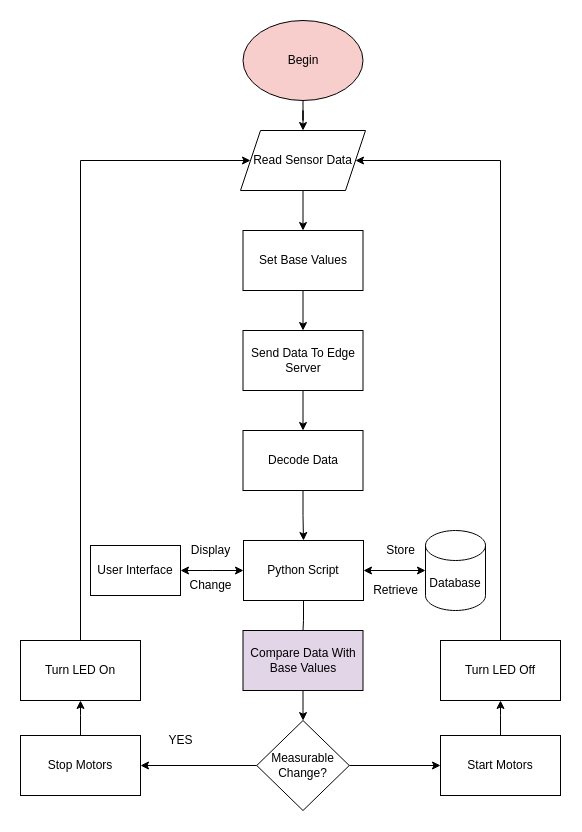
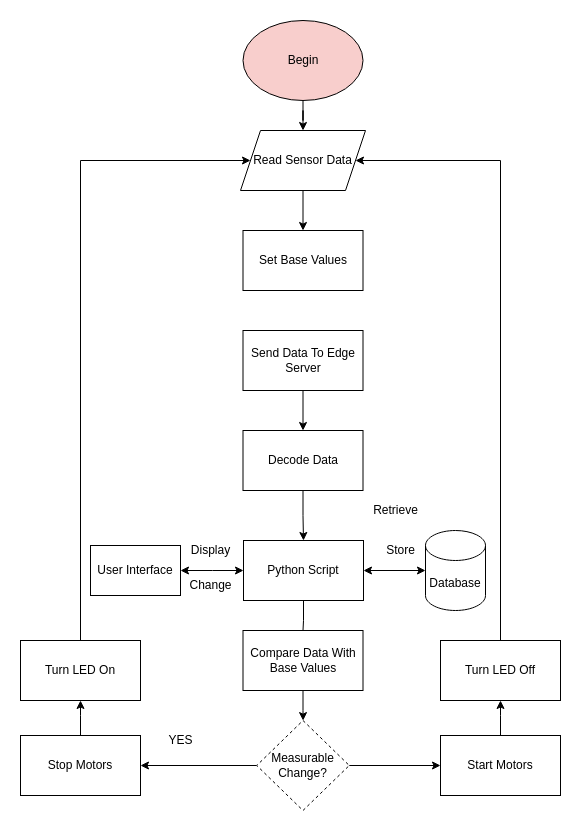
(303, 307) -> none
(396, 591) -> (396, 511)
(303, 661) -> (303, 661)
(303, 766) -> (303, 766)
